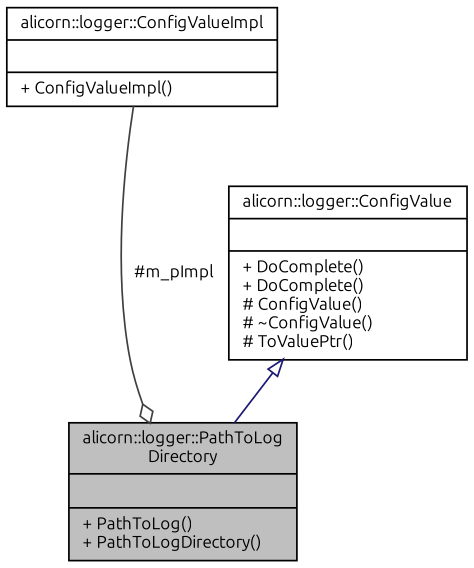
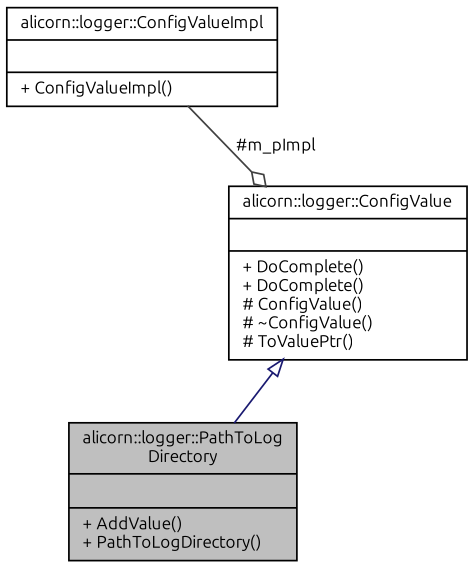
(121, 256) -> (220, 139)
(138, 524) -> (133, 524)
